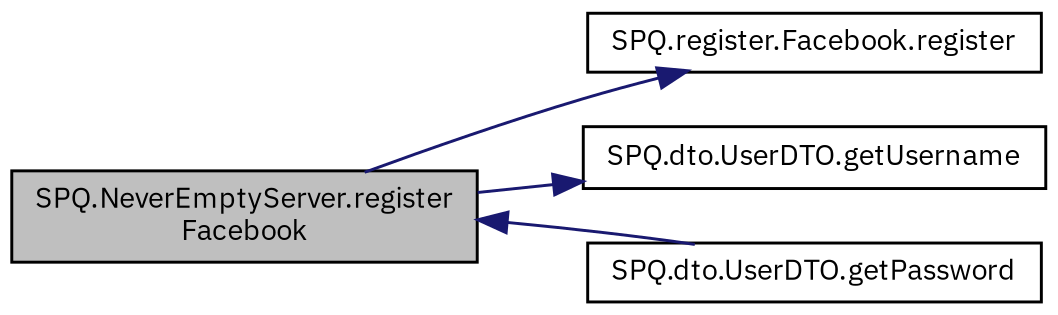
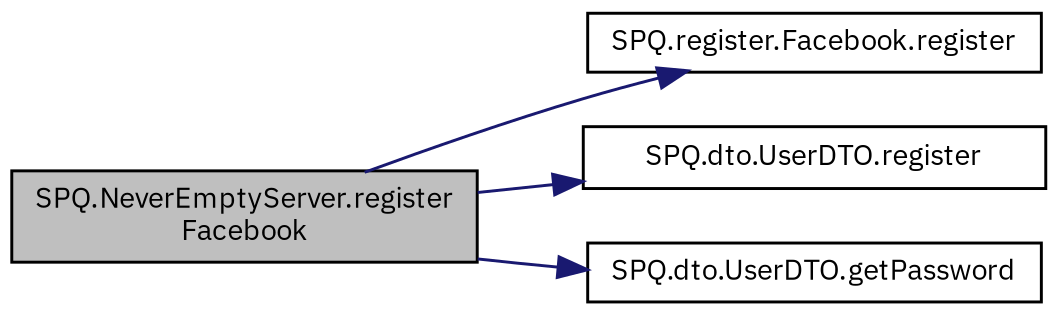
(815, 158) -> (815, 158)
(601, 232) -> (518, 263)
